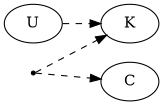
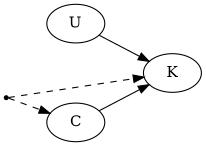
(76, 24) -> (119, 46)
none -> (119, 100)
